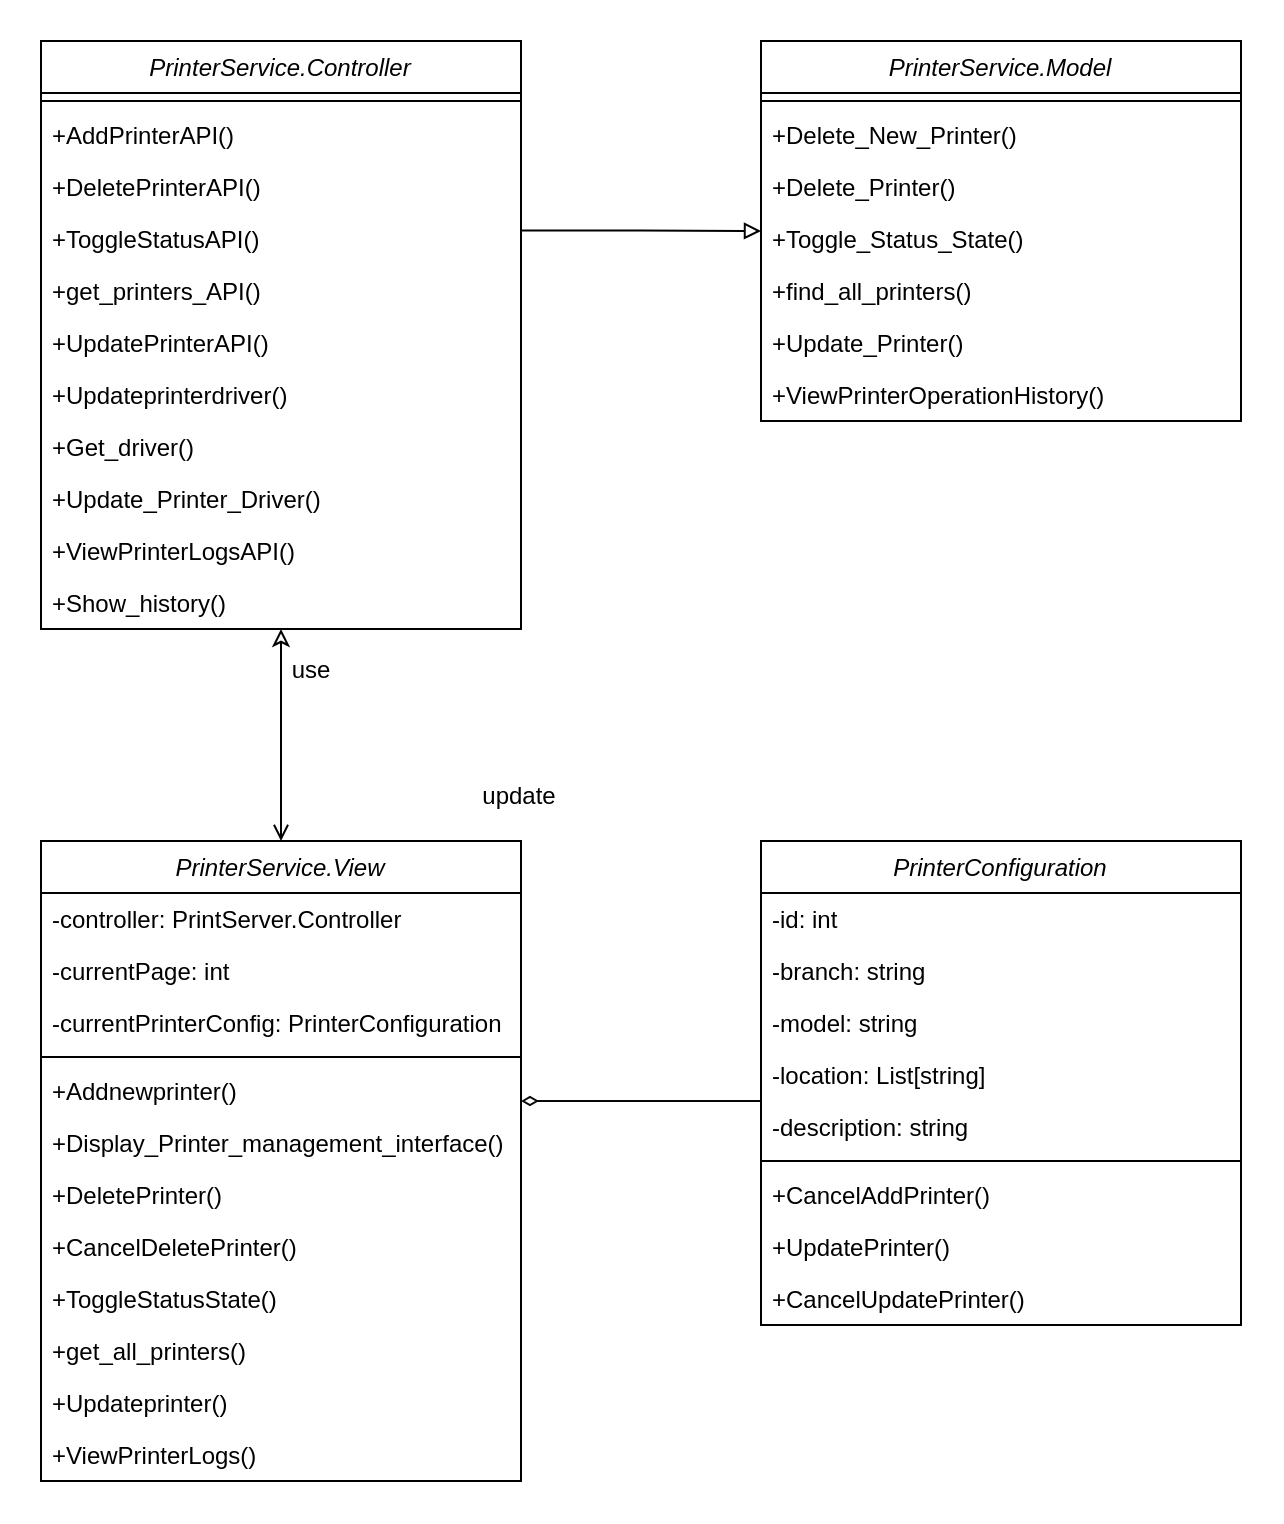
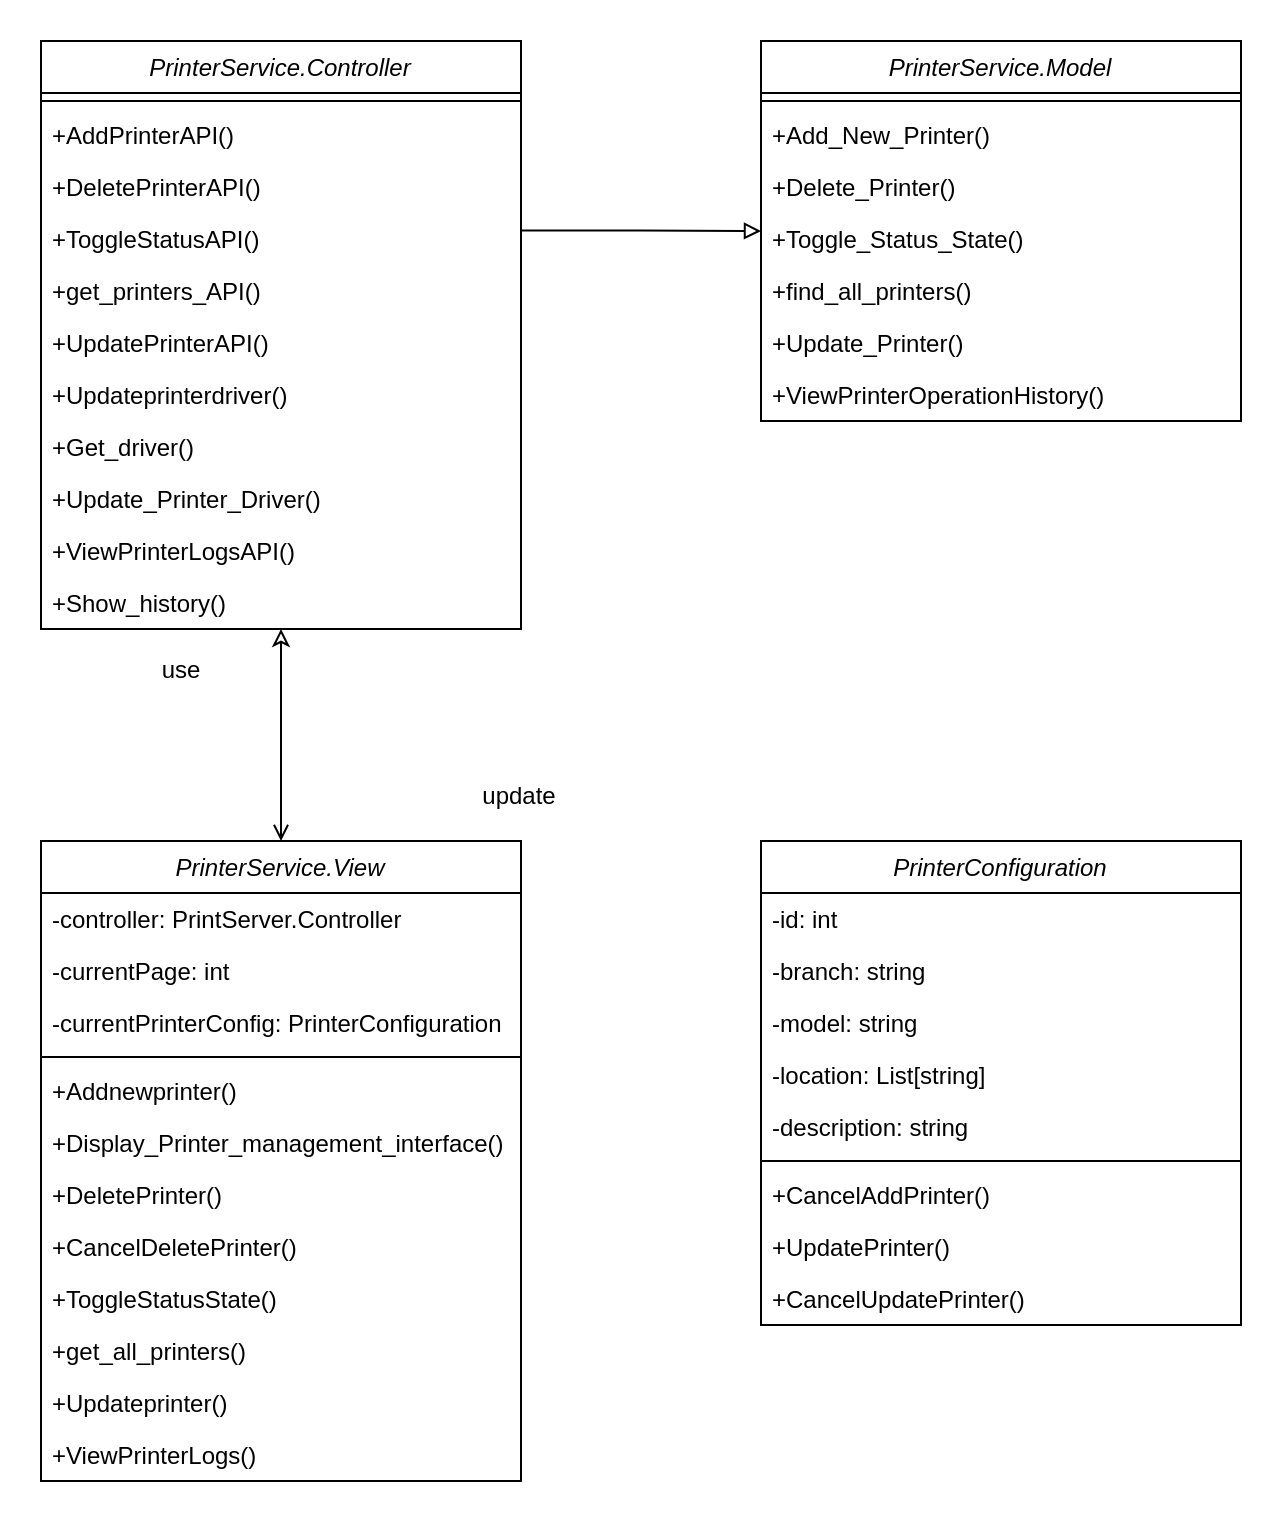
(907, 136) -> (890, 136)
(310, 671) -> (180, 671)
(648, 1101) -> none
